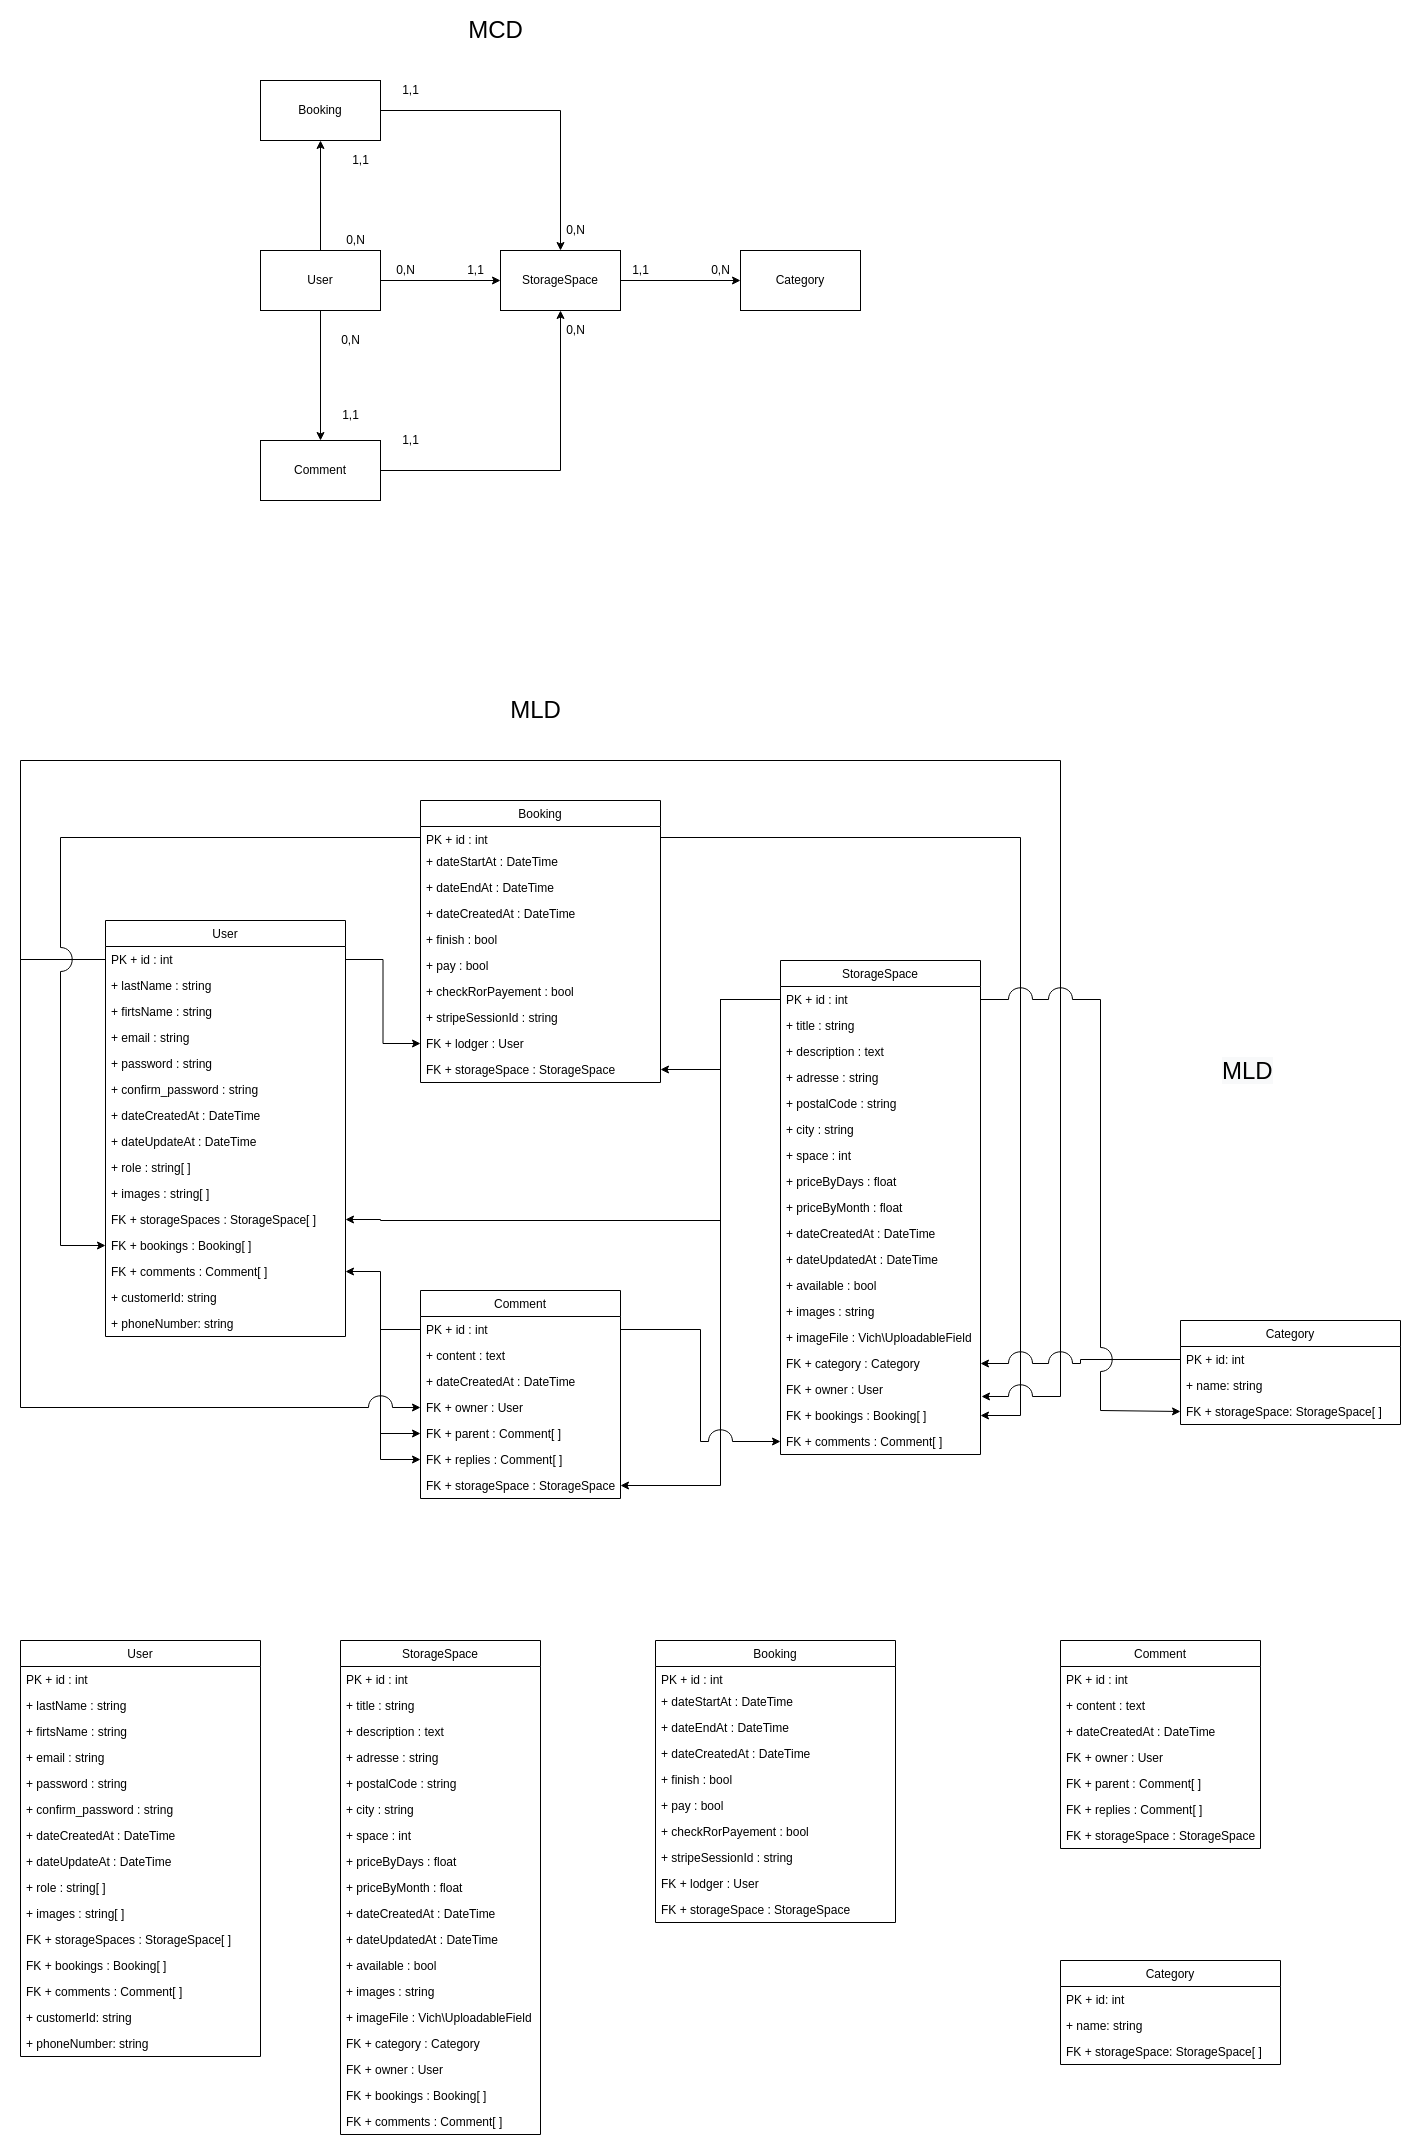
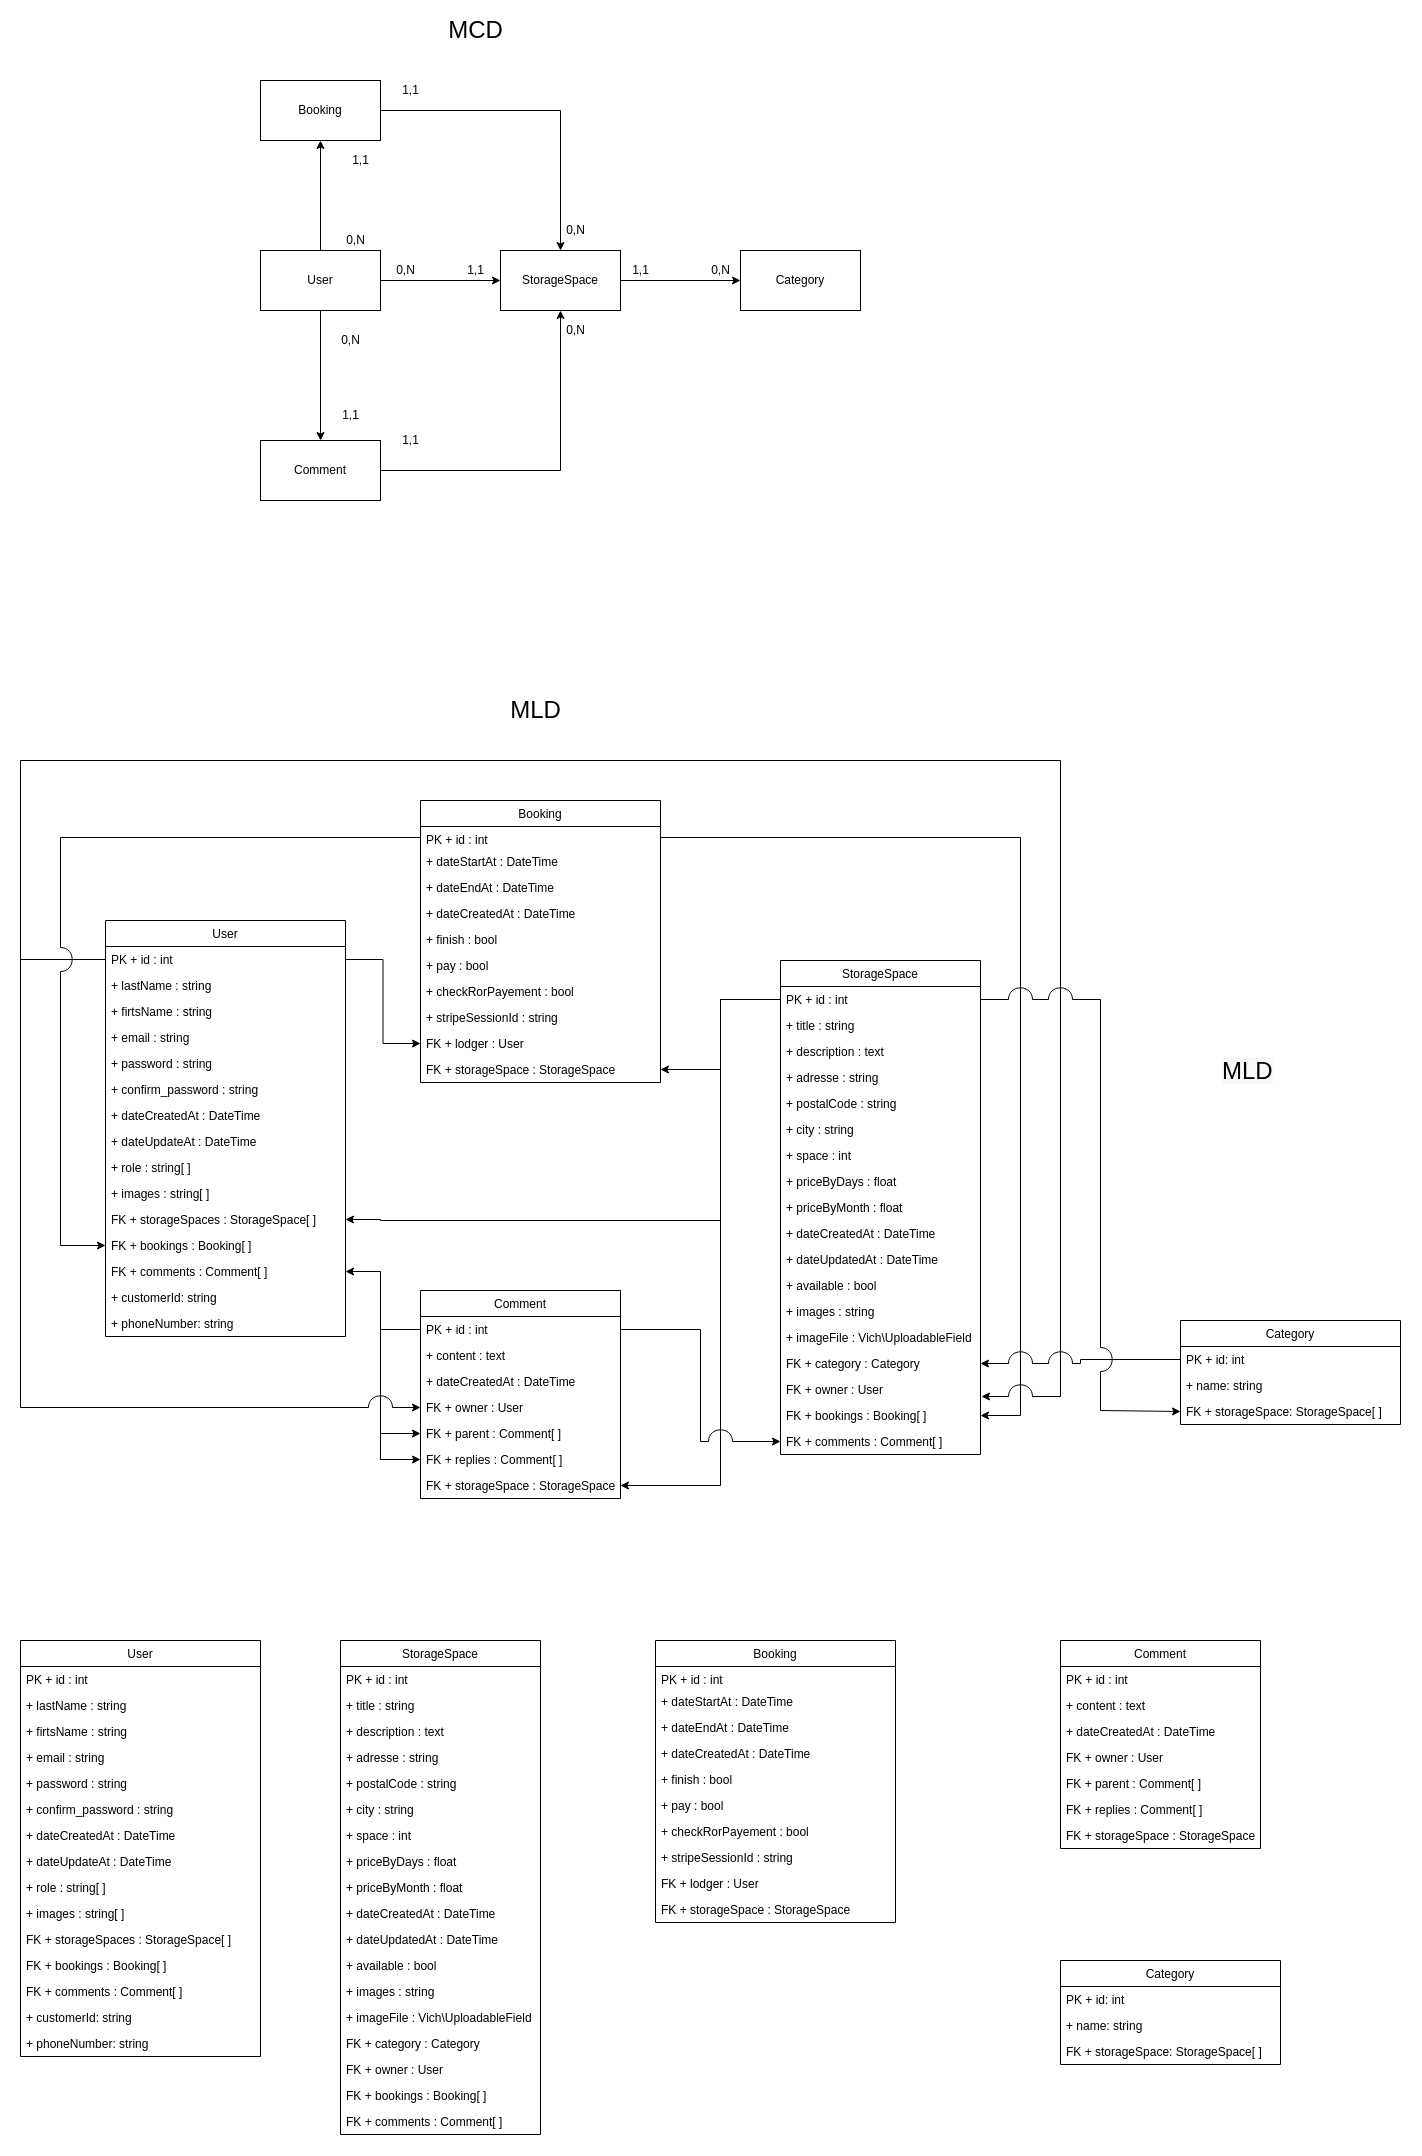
(496, 31) -> (476, 31)
